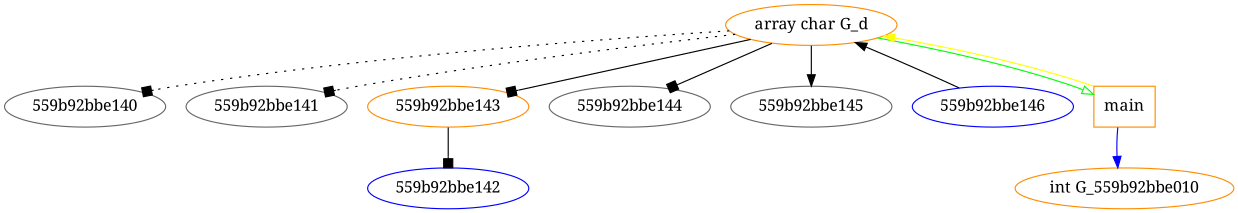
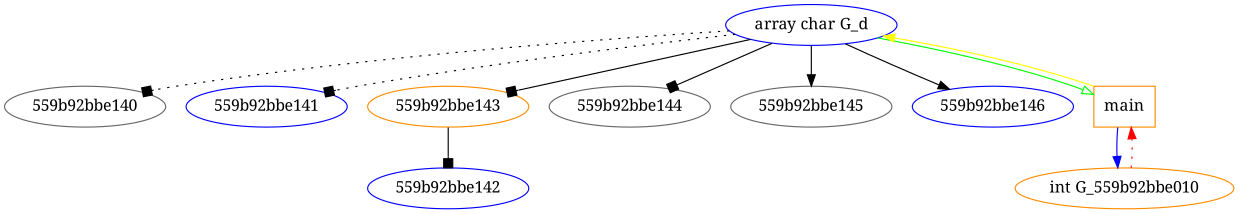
(811, 25) -> (811, 25)
(913, 67) -> (892, 65)
(267, 107) -> (267, 107)
none -> (1132, 153)
